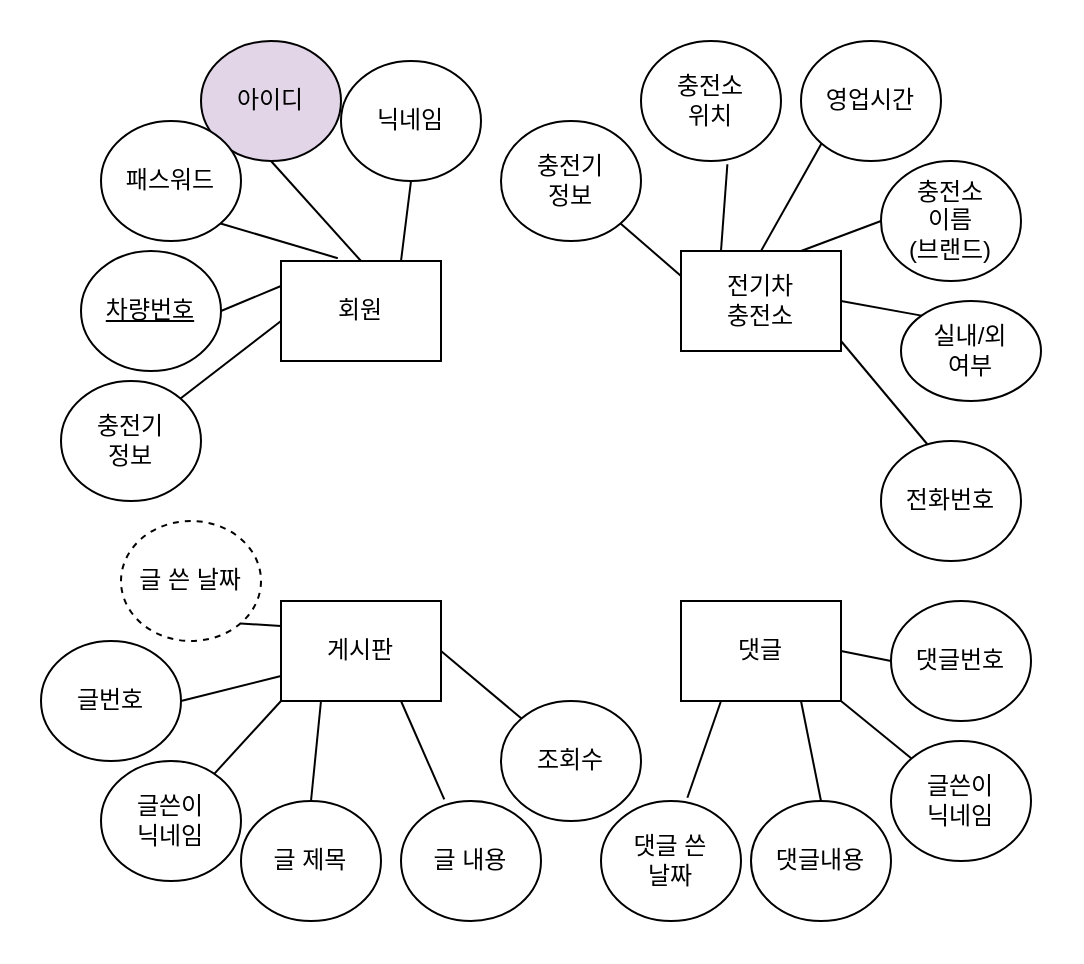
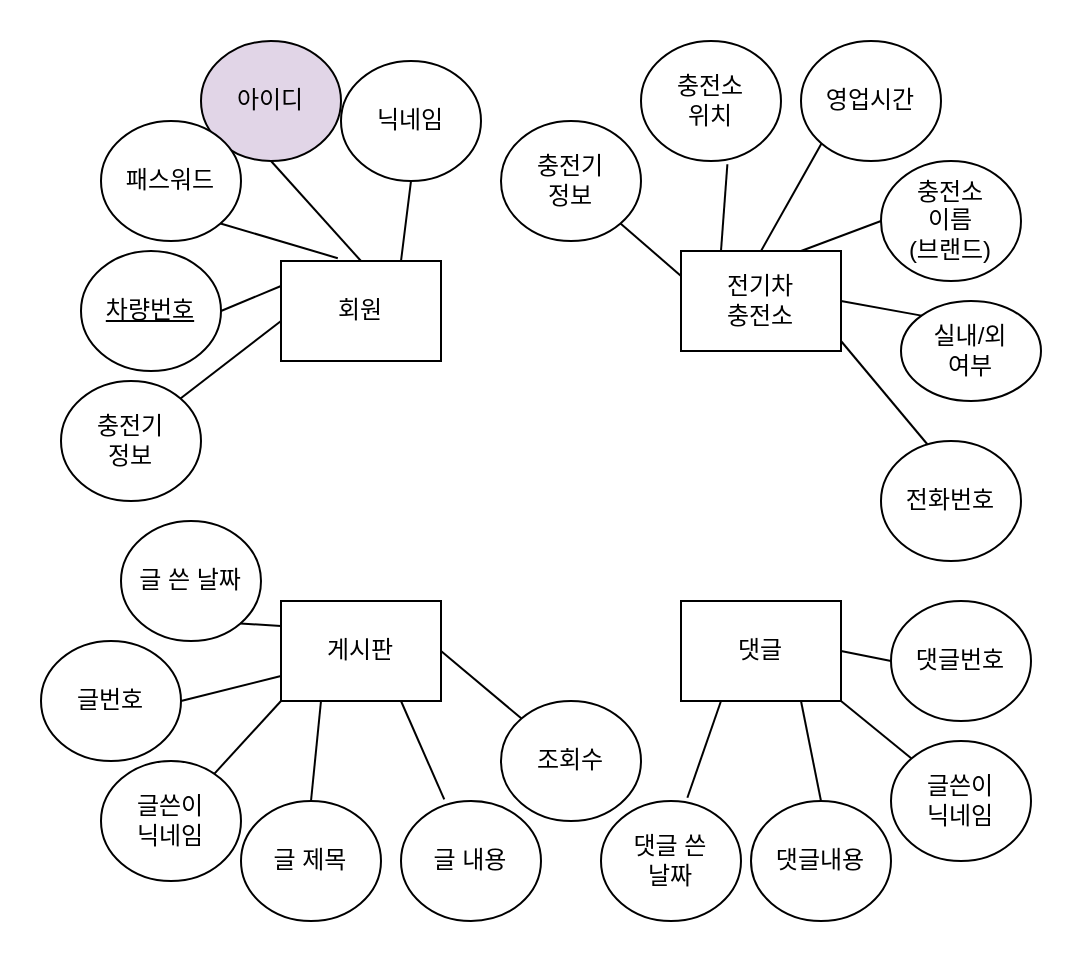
(191, 581) -> (191, 581)
